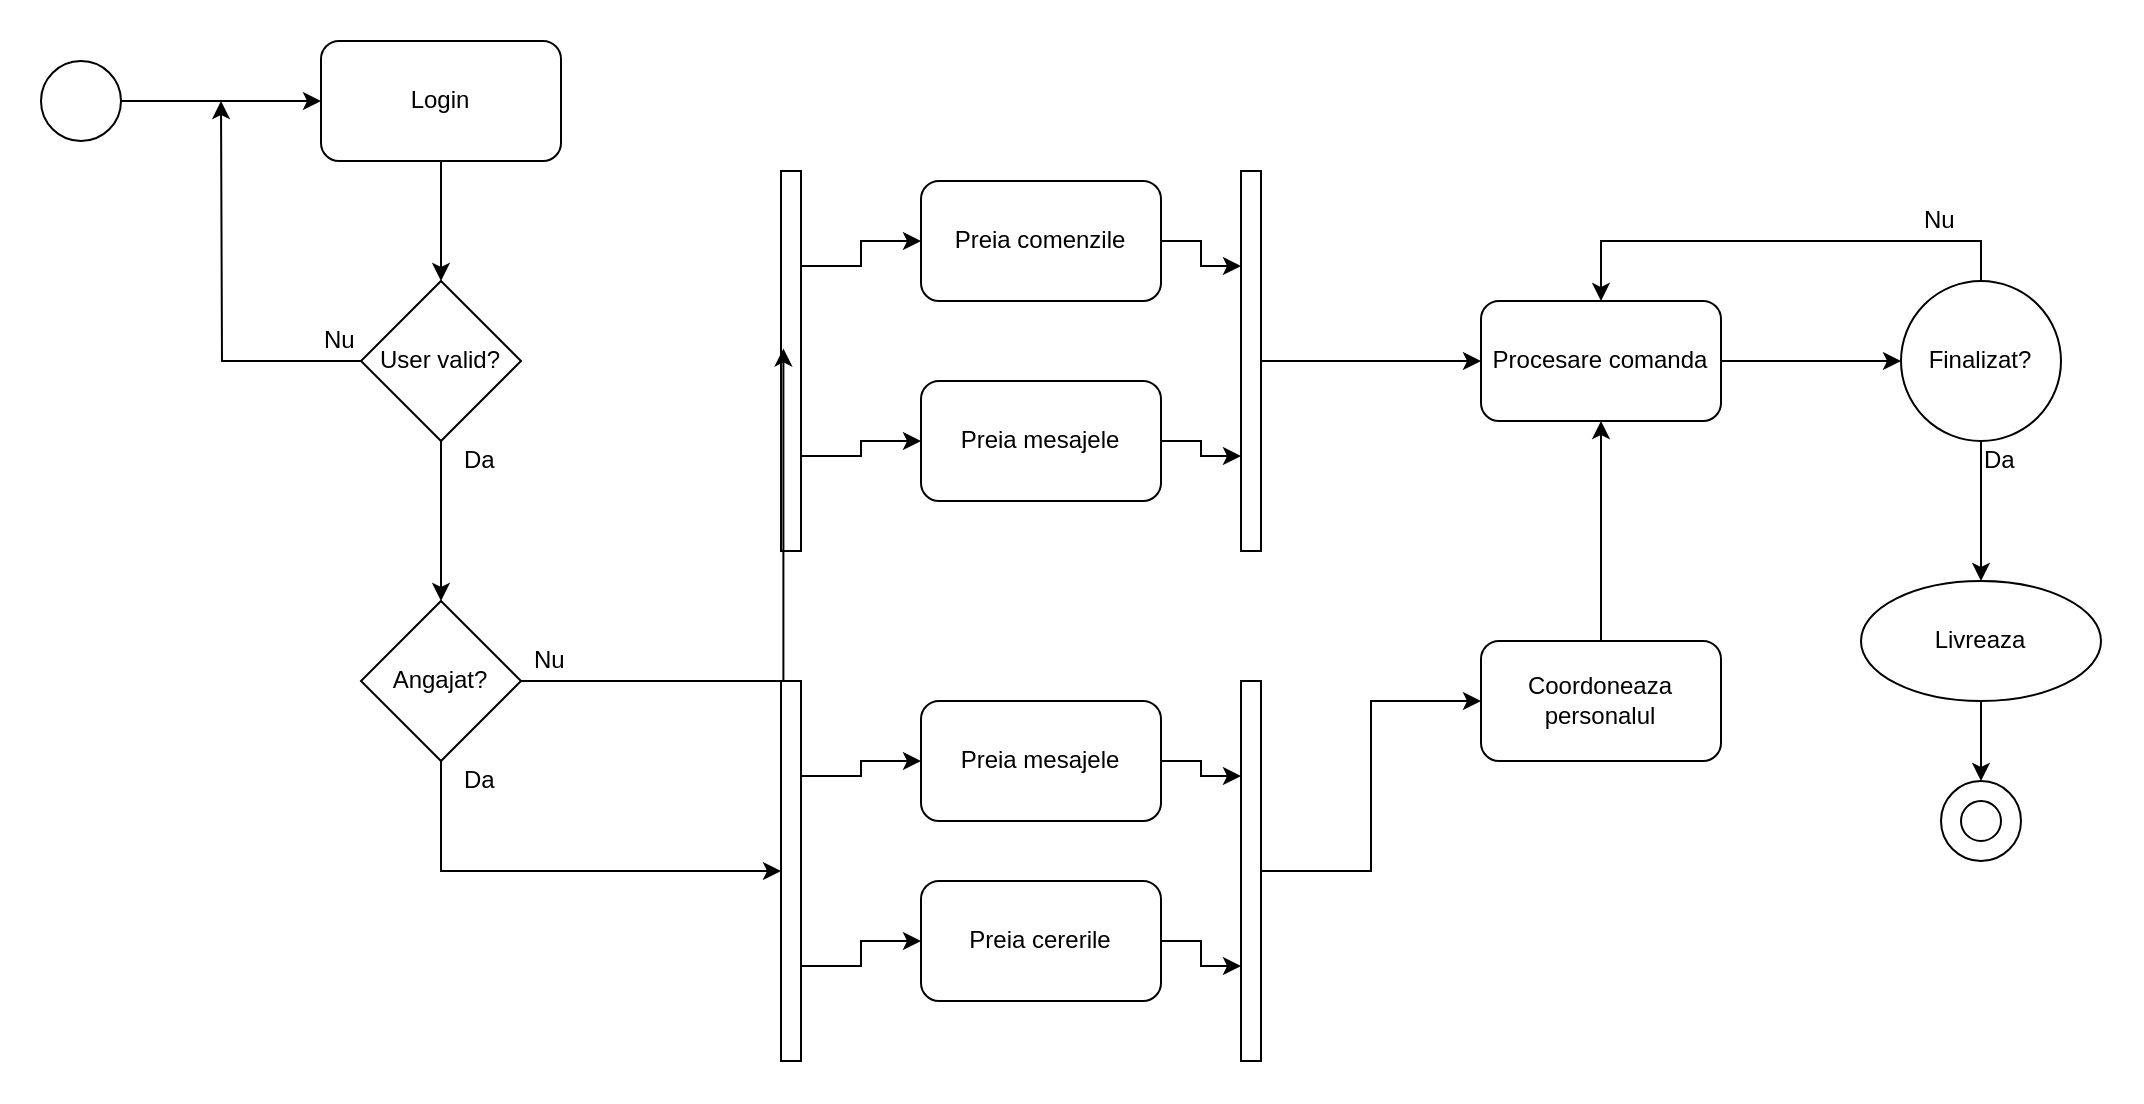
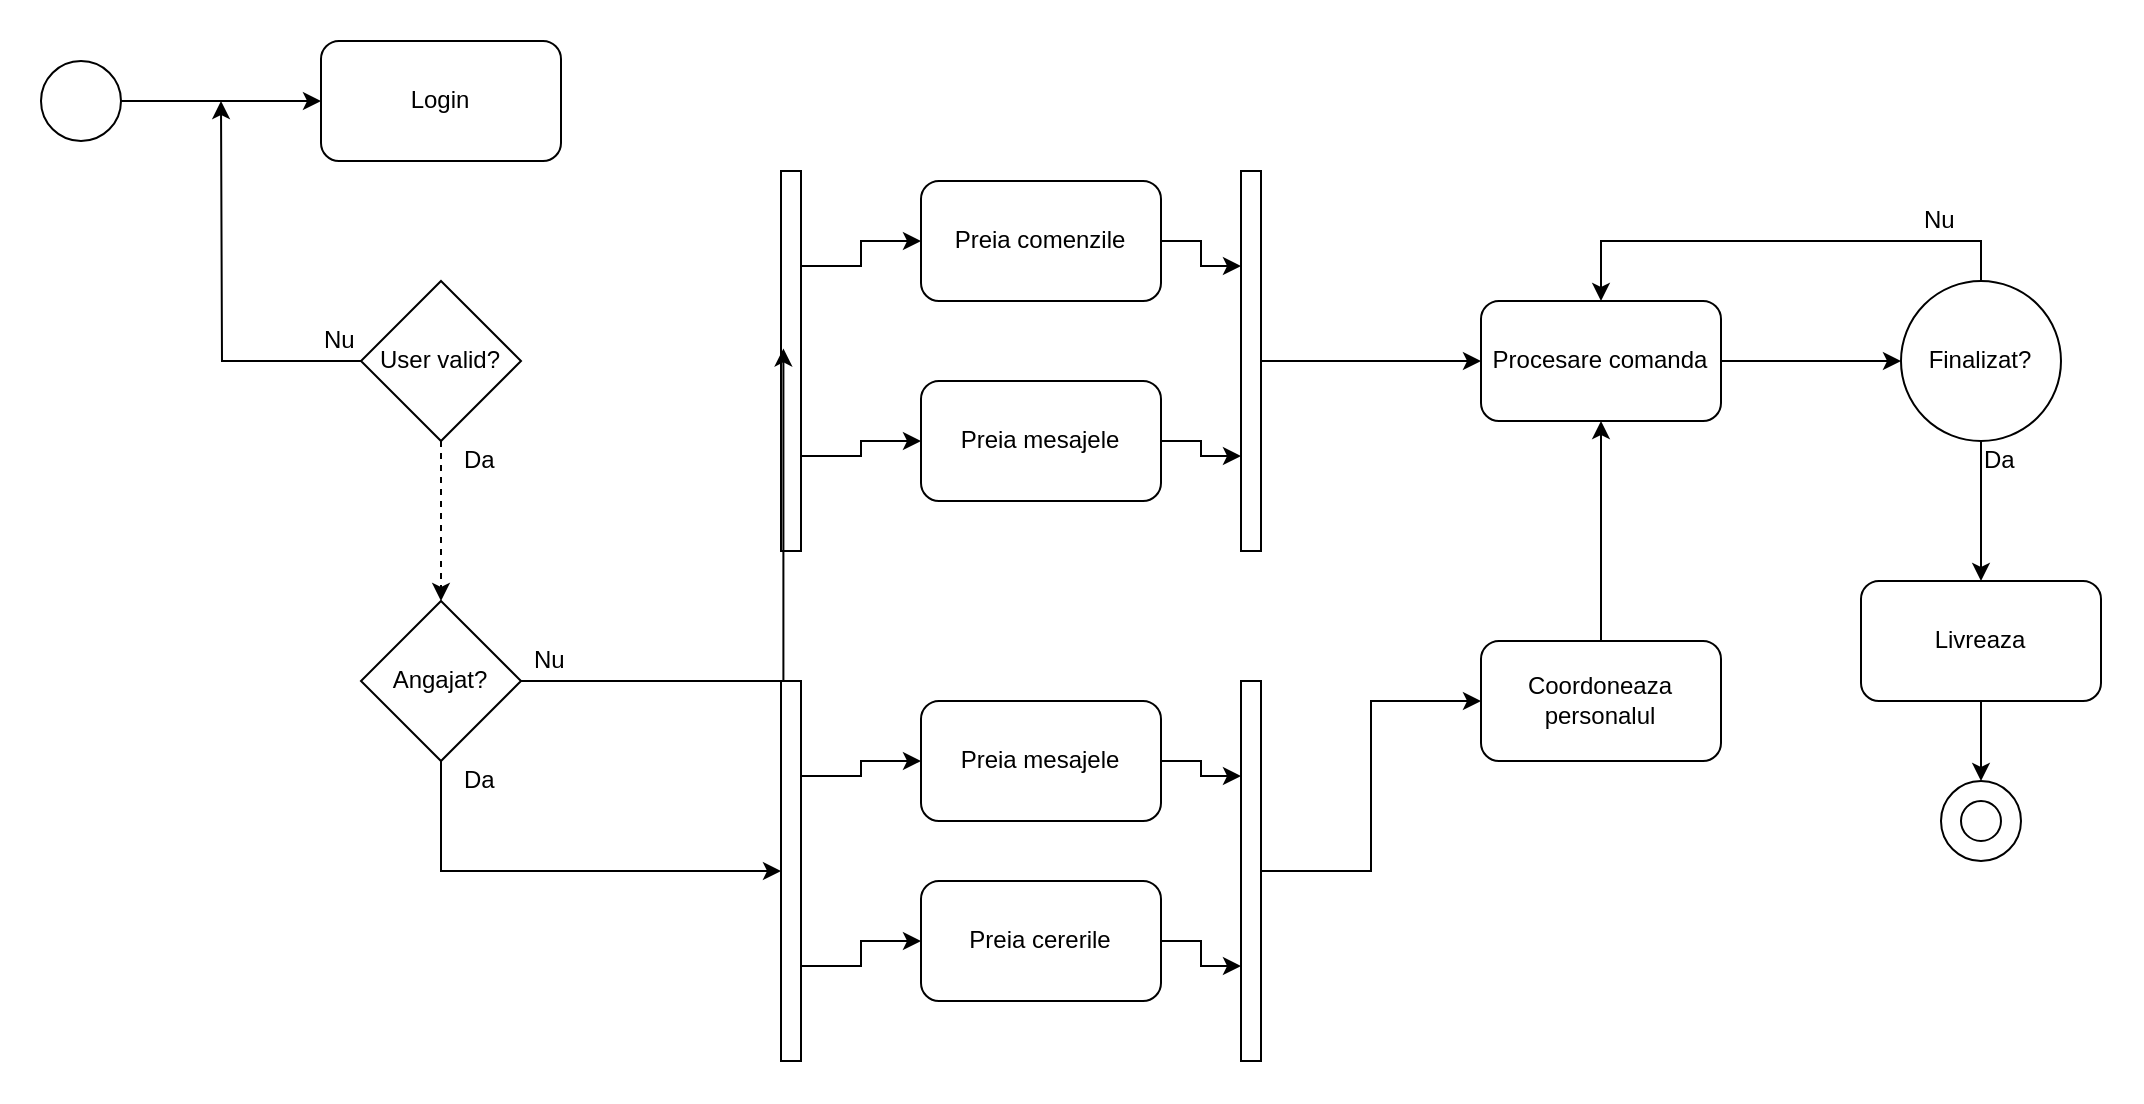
(441, 214) -> none
(441, 514) -> (441, 514)
(1981, 641) -> (1981, 641)
